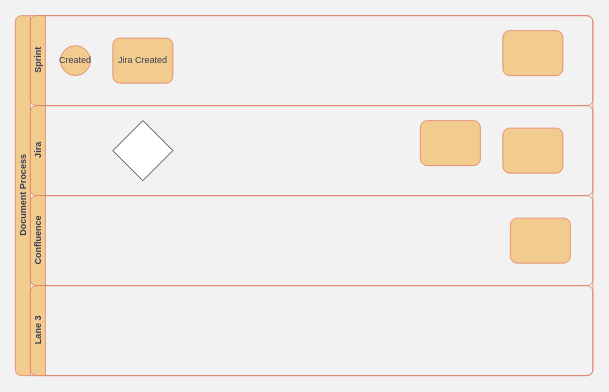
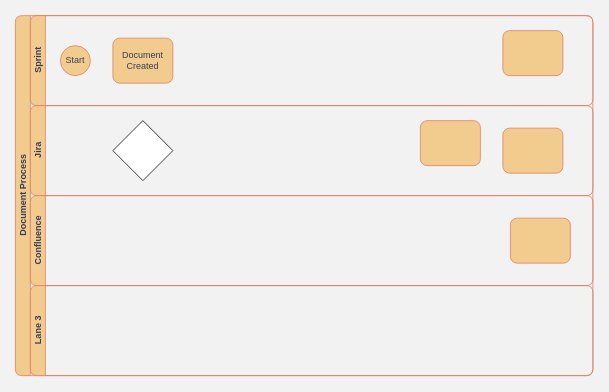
(75, 60) -> (75, 60)
(143, 60) -> (143, 60)
